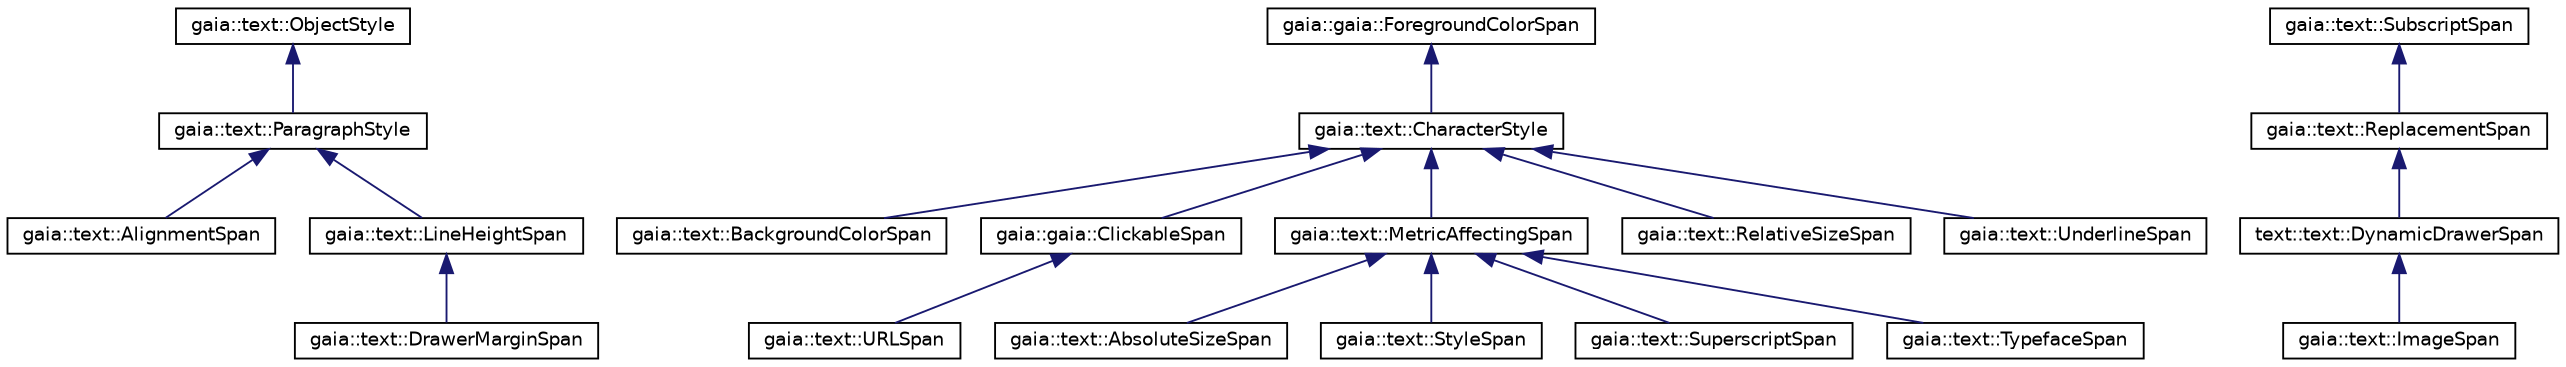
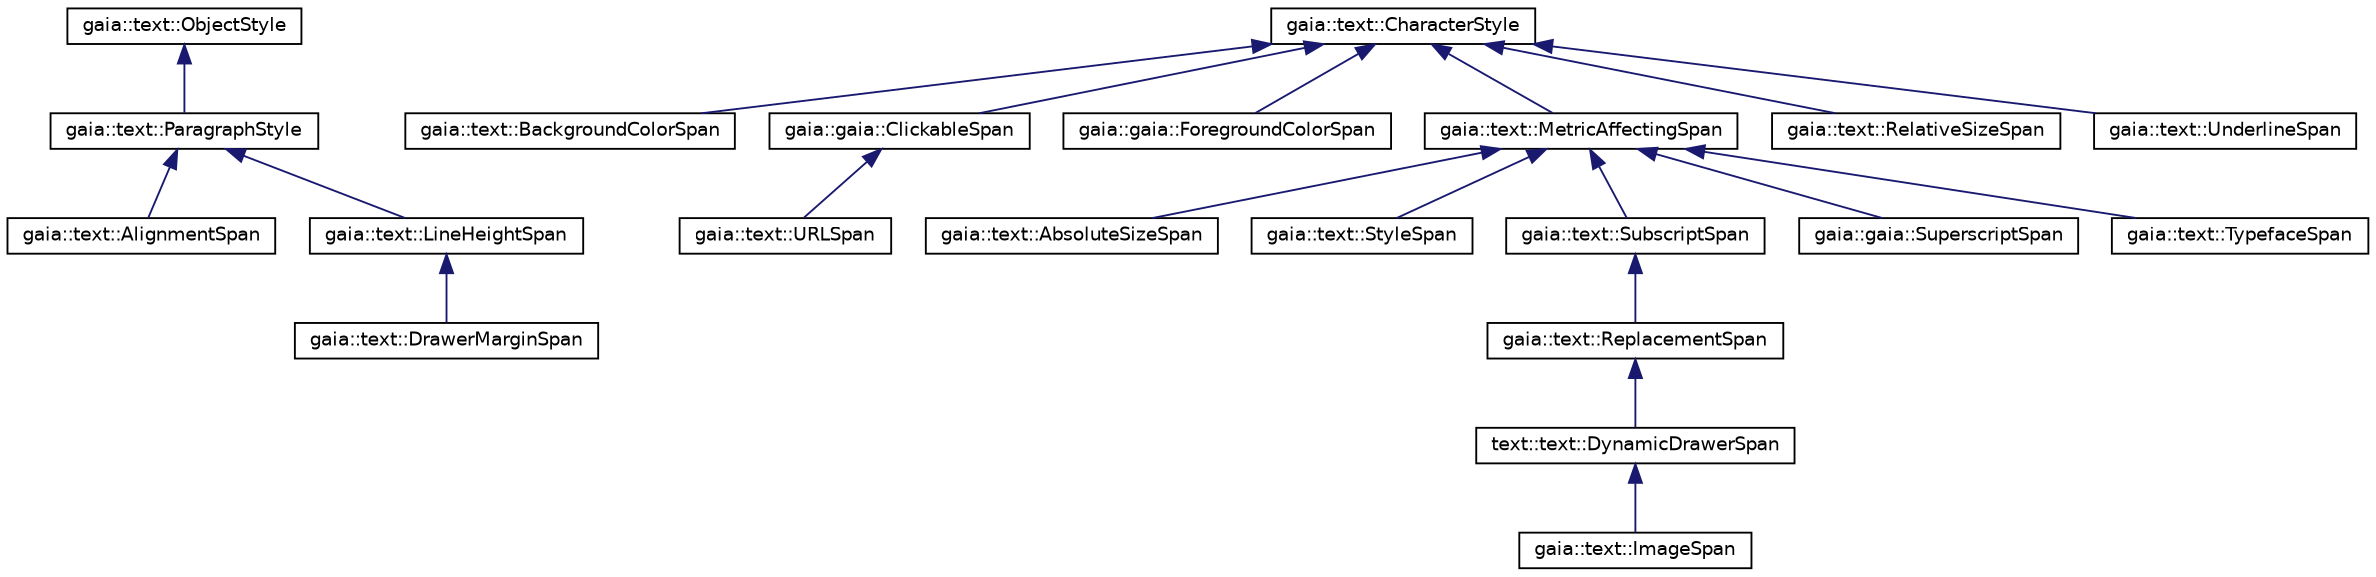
(1431, 88) -> (1307, 83)
none -> (1613, 192)
(1714, 341) -> (1939, 236)
